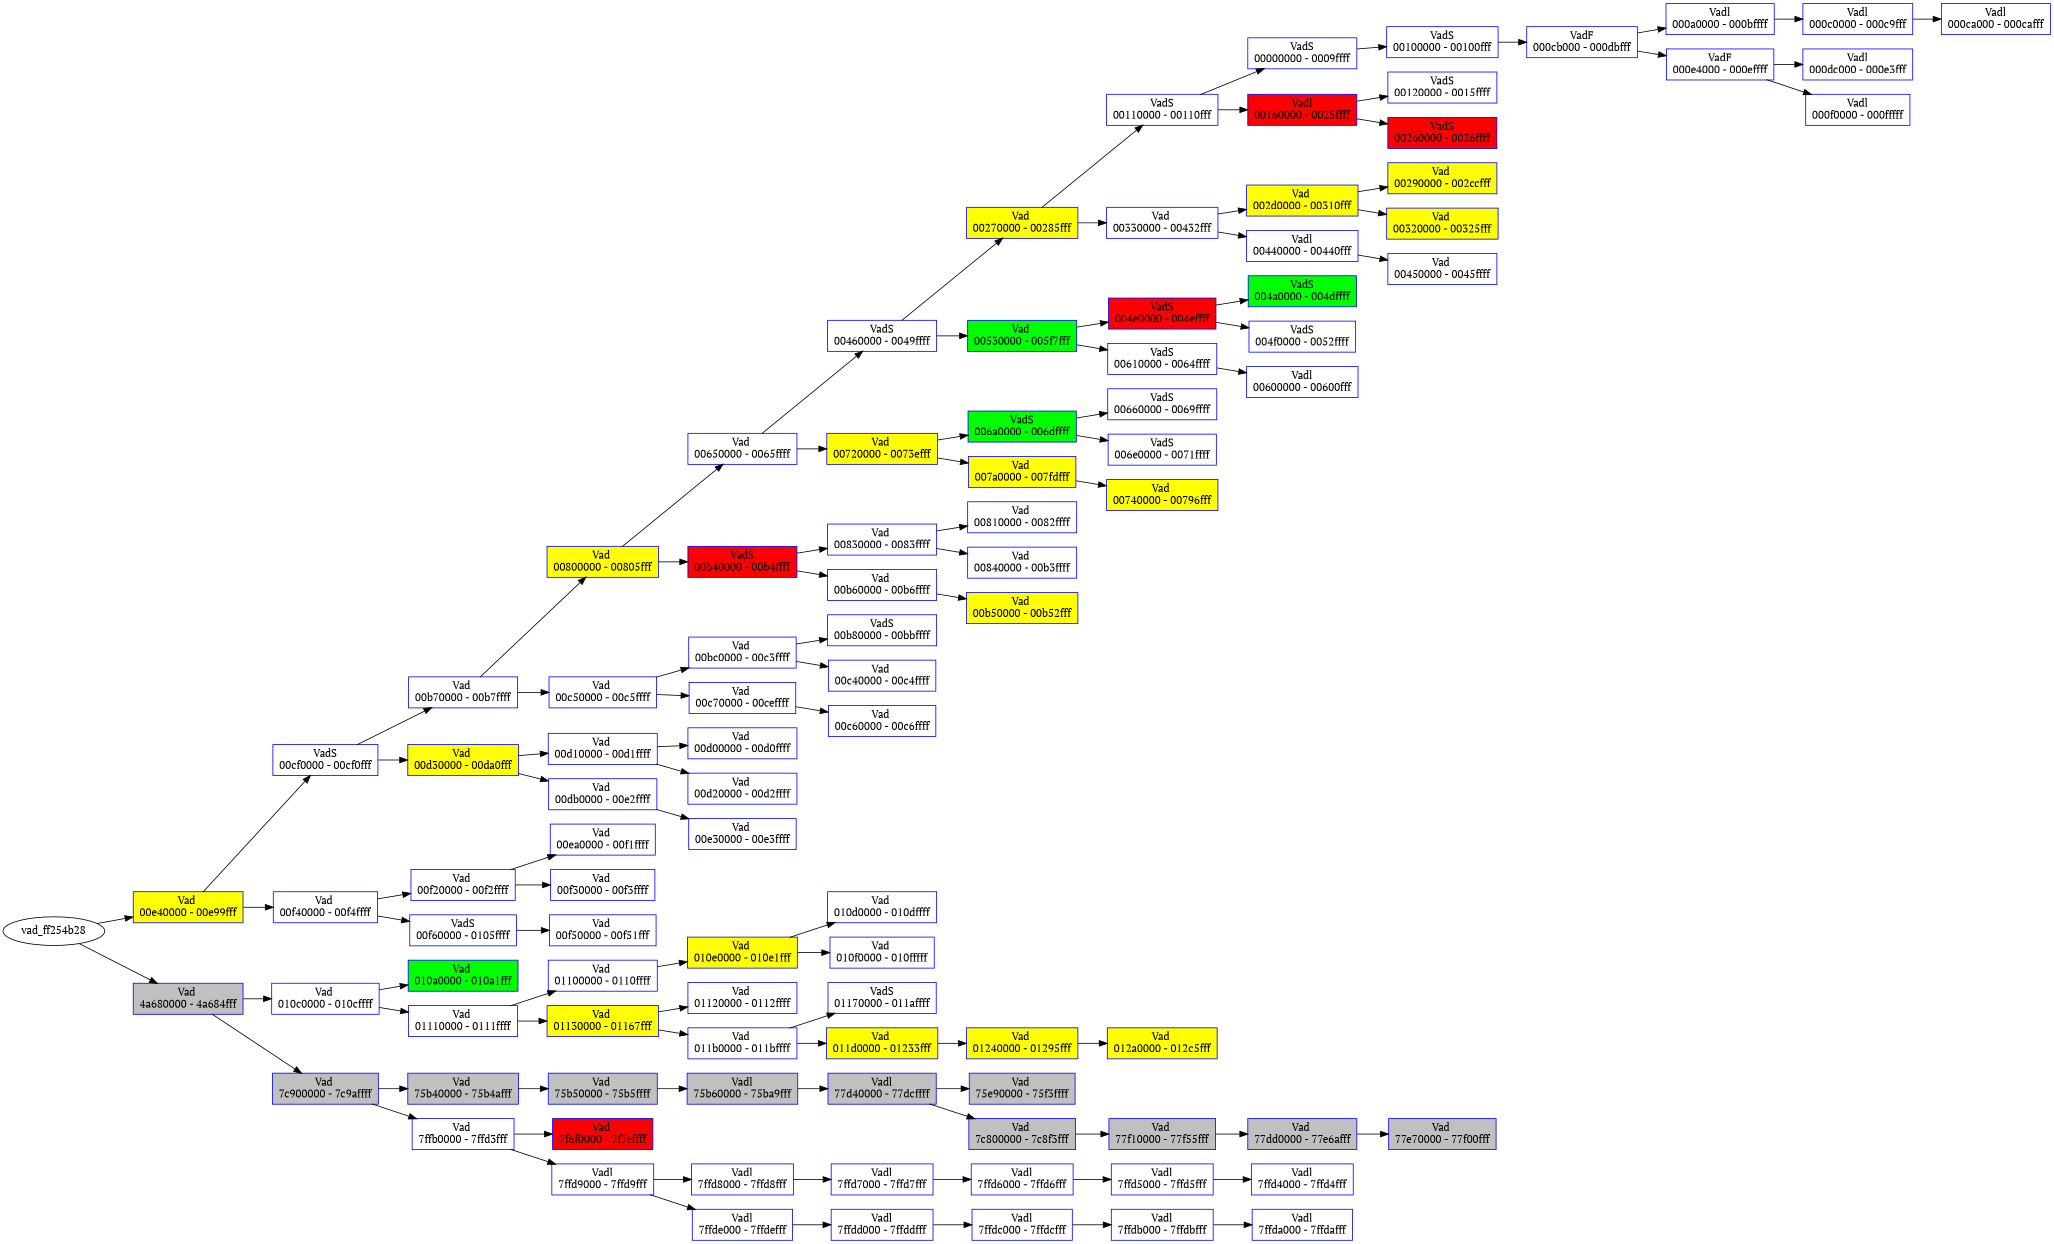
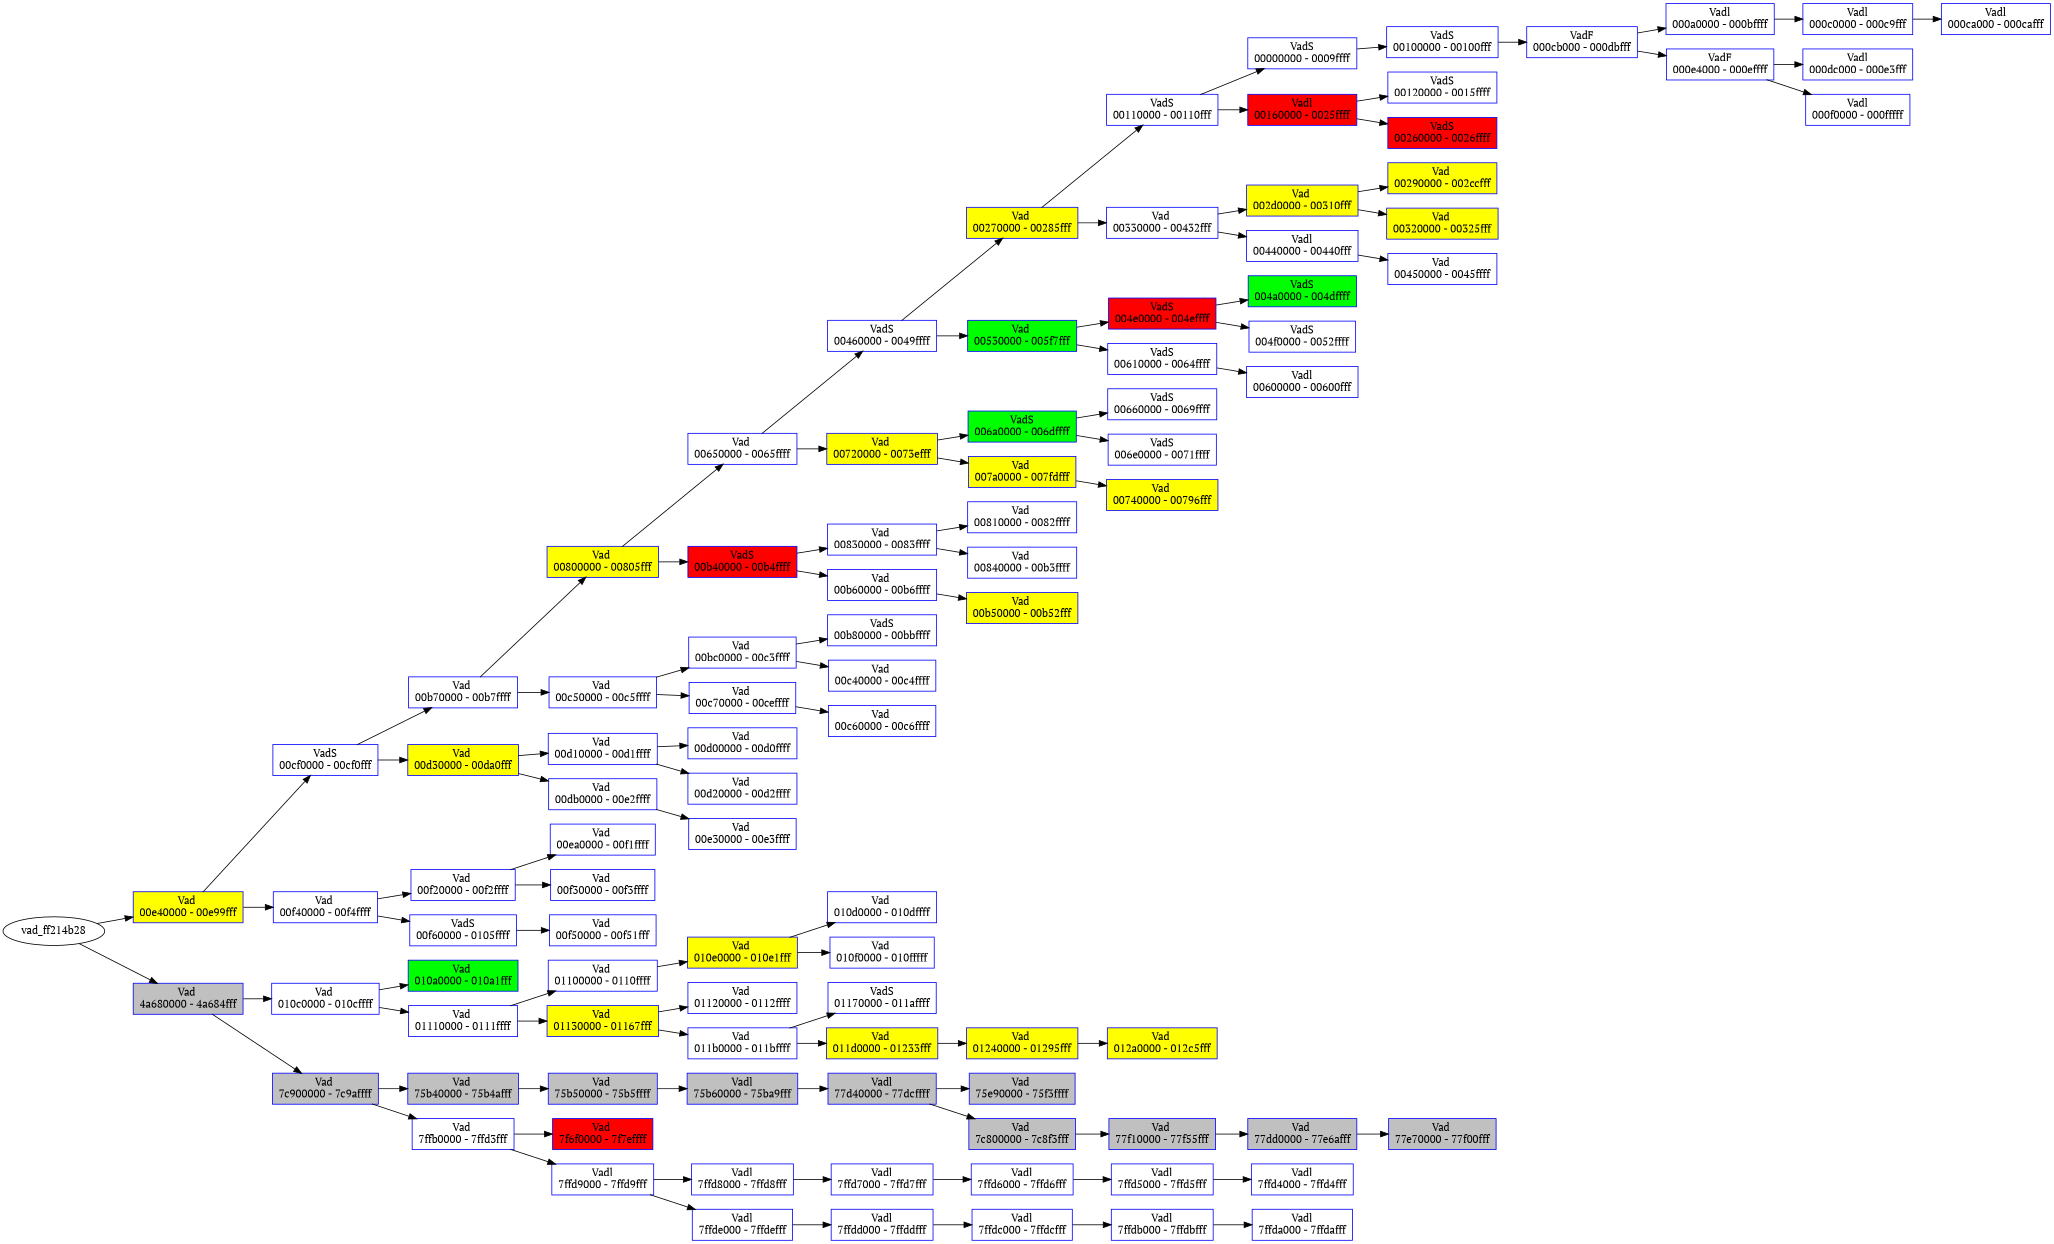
(54, 931) -> (54, 931)
